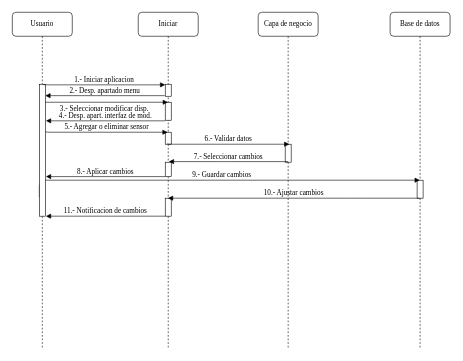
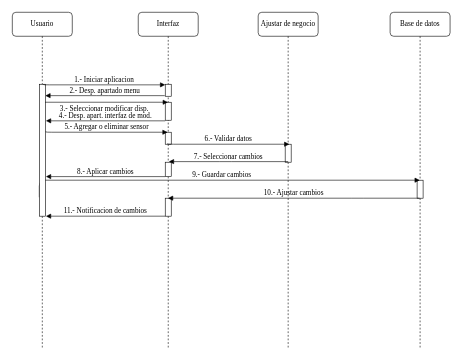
(168, 24) -> (168, 24)
(288, 24) -> (288, 24)
